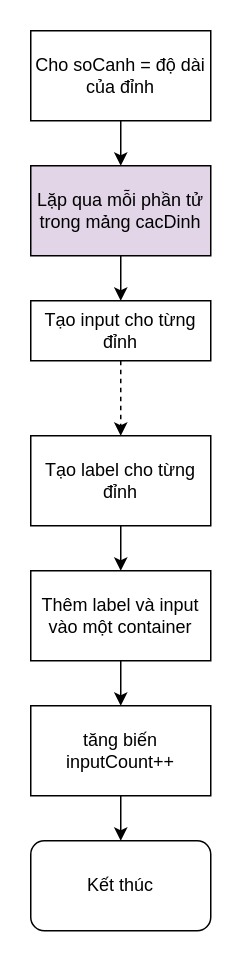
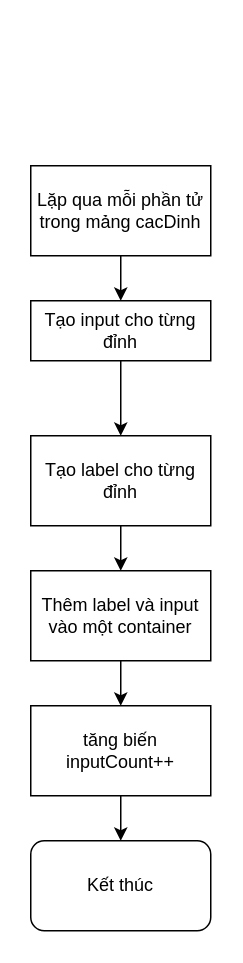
(121, 76) -> none
(121, 138) -> none
(121, 211) -> (121, 211)
(121, 394) -> (121, 394)
